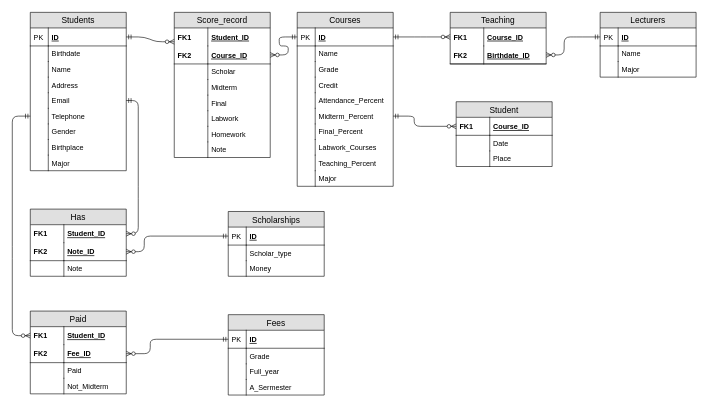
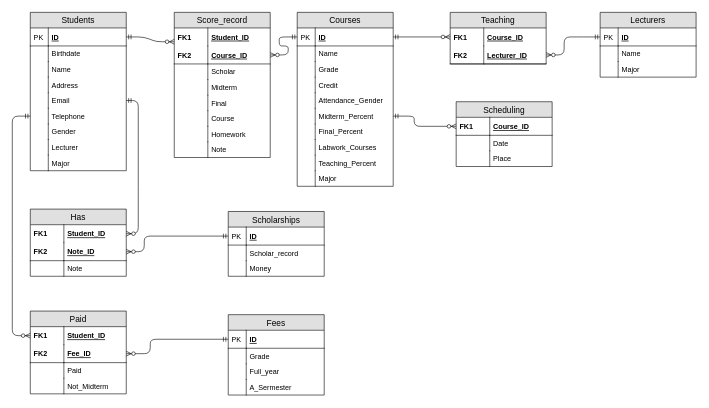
(510, 55) -> (509, 55)
(355, 101) -> (353, 101)
(504, 110) -> (504, 110)
(225, 119) -> (223, 119)
(70, 148) -> (68, 148)
(273, 253) -> (277, 253)
